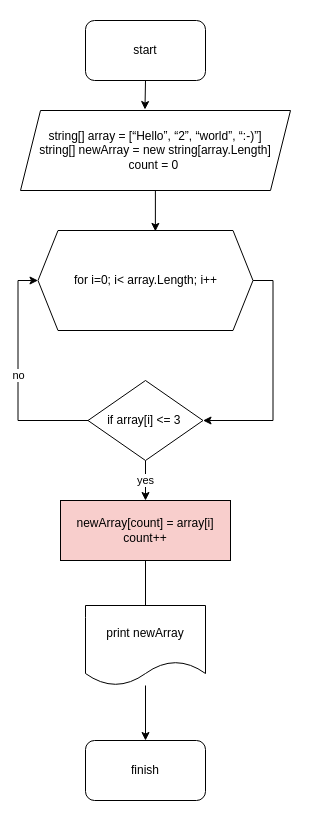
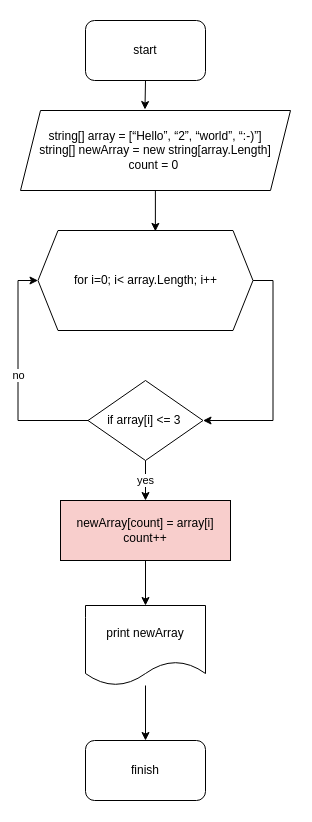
(146, 600) -> (146, 597)
